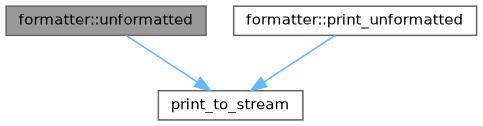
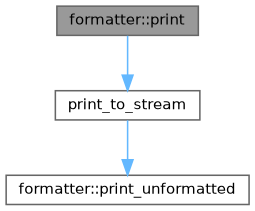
(106, 21) -> (128, 21)
(300, 59) -> (128, 140)
